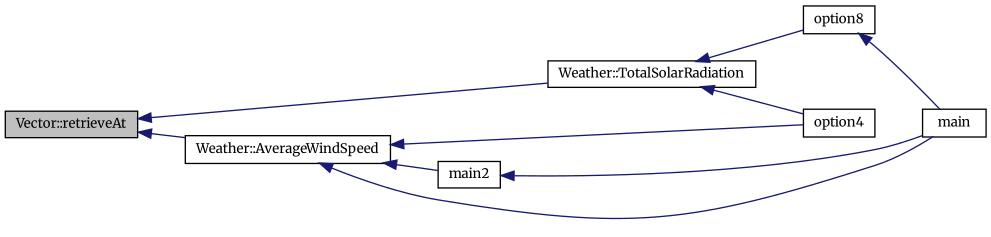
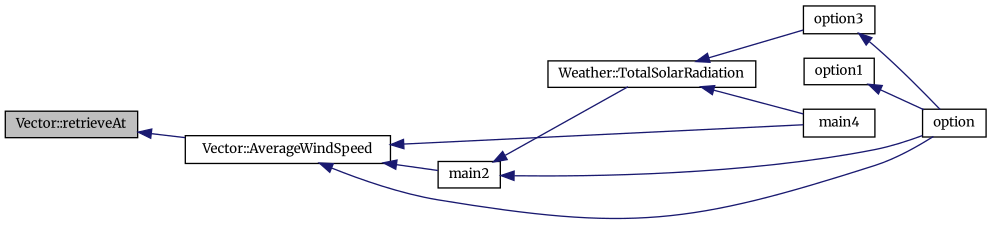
(839, 20) -> (839, 20)
none -> (839, 71)
(350, 100) -> (567, 121)
(839, 123) -> (839, 123)
(954, 123) -> (954, 123)
(288, 150) -> (288, 150)
